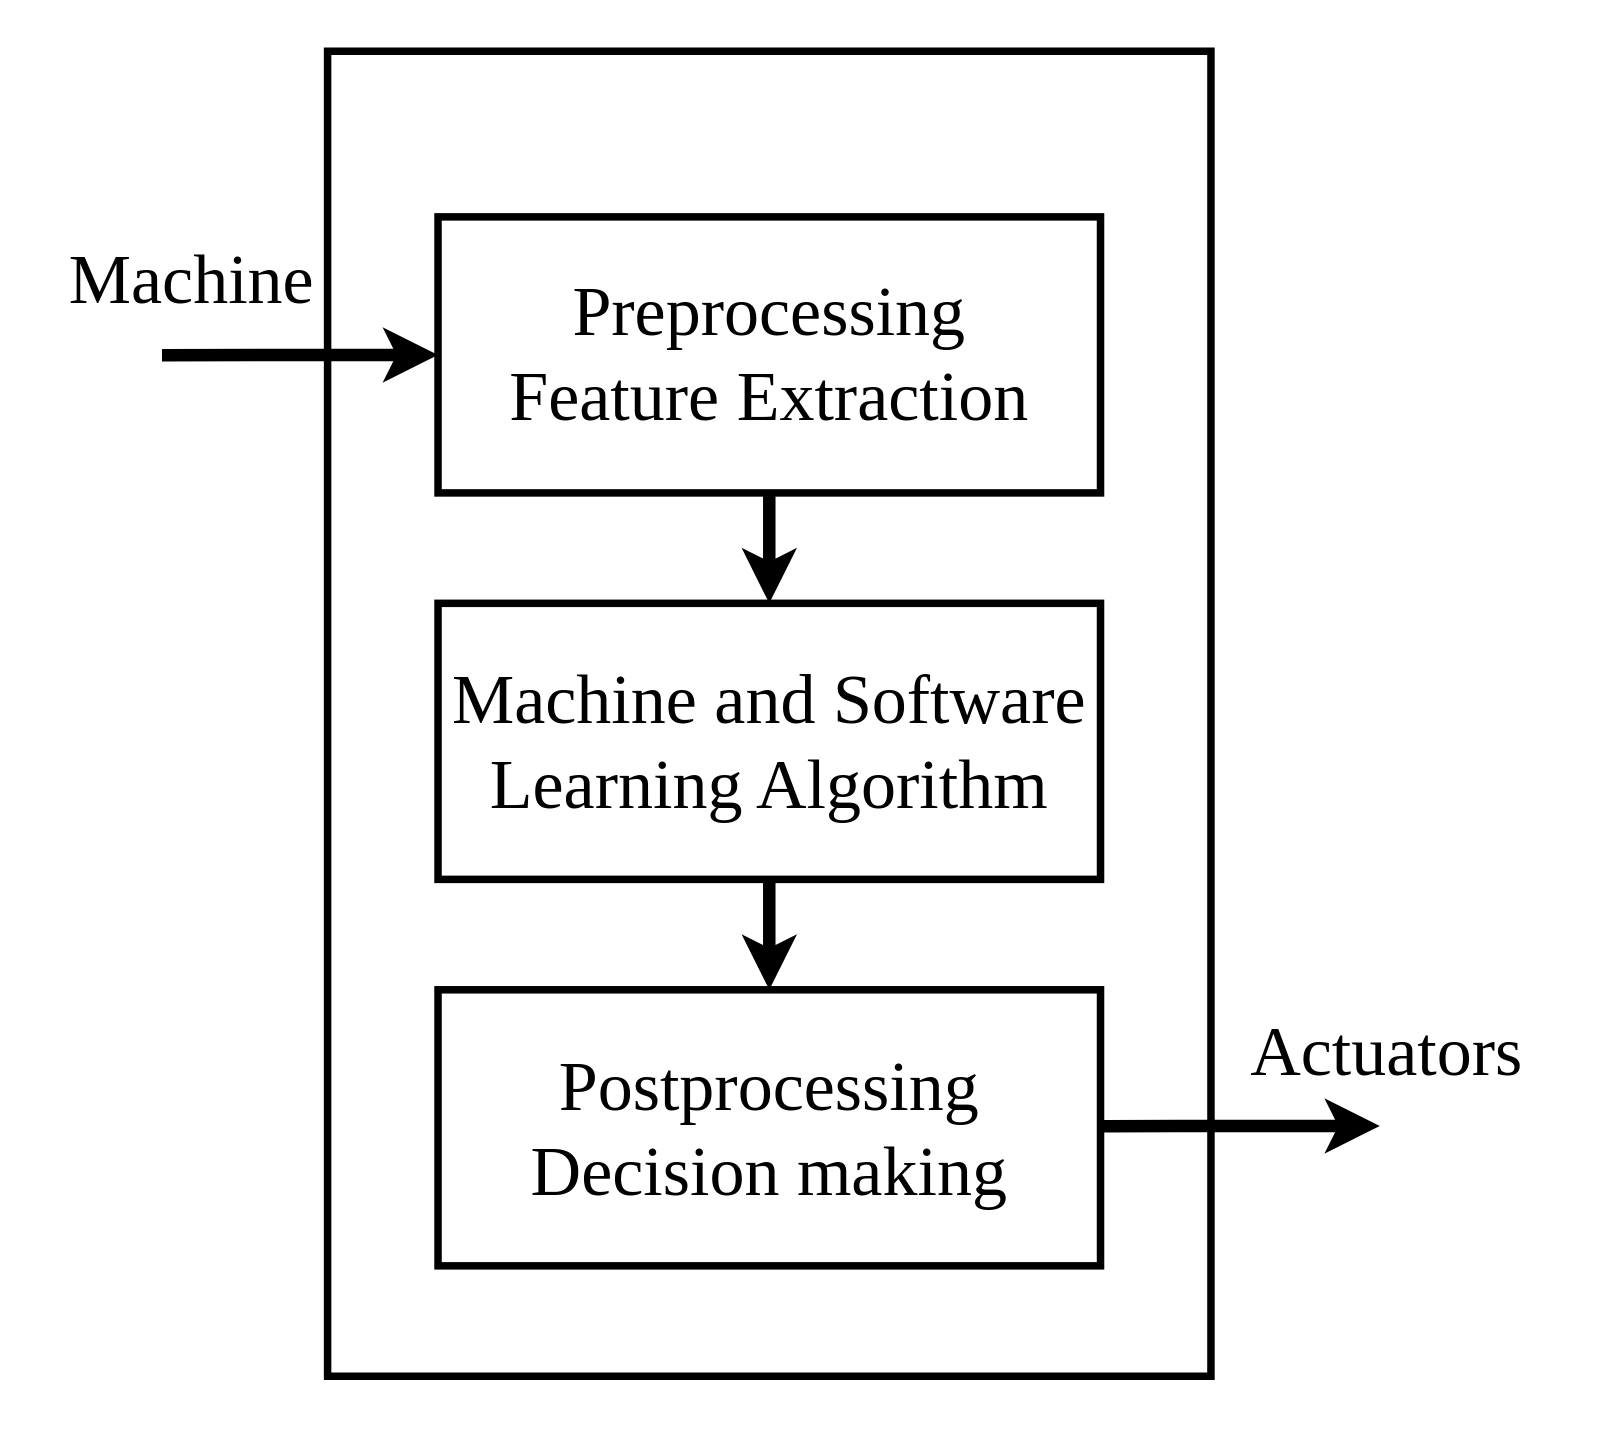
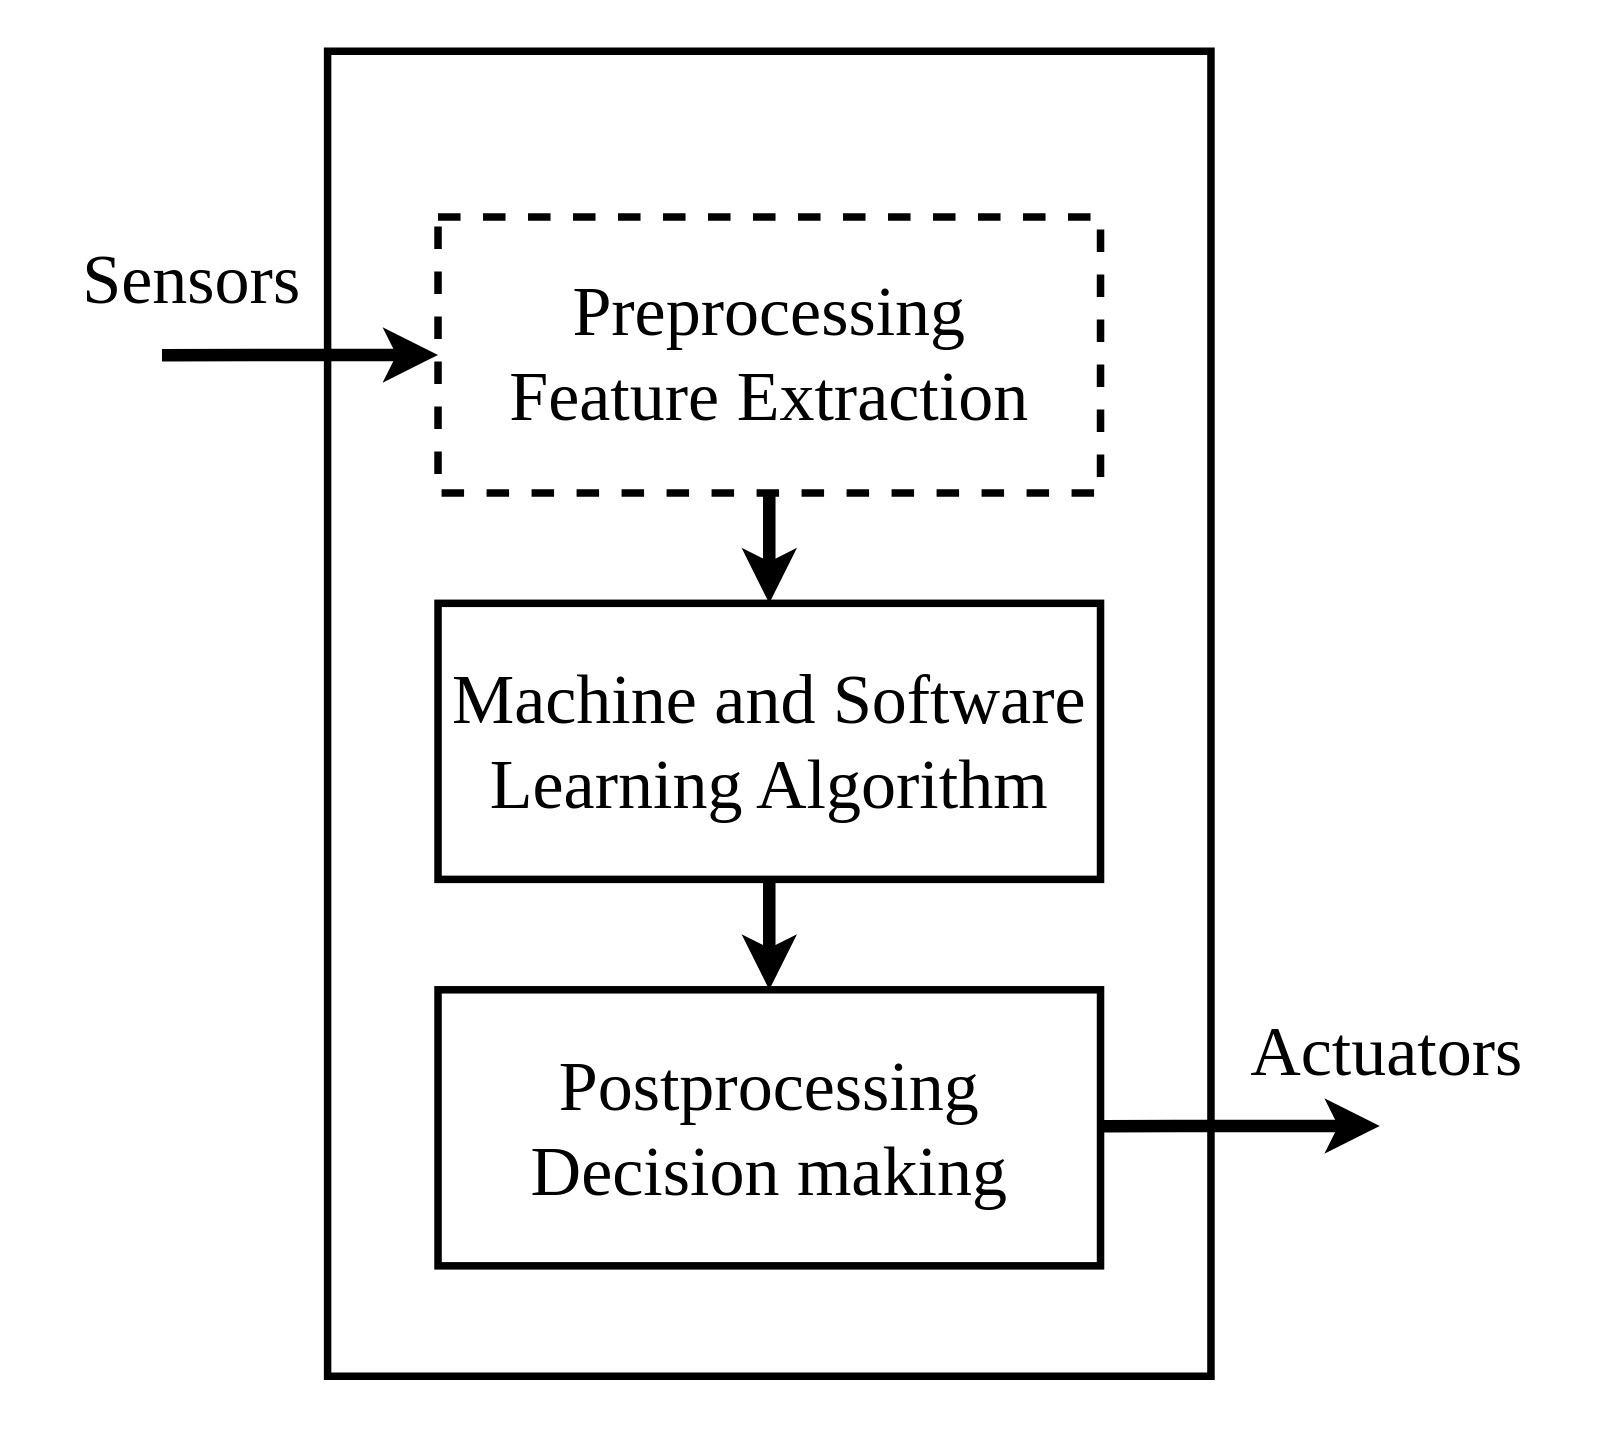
(193, 279) -> (193, 279)
(769, 355) -> (769, 355)
